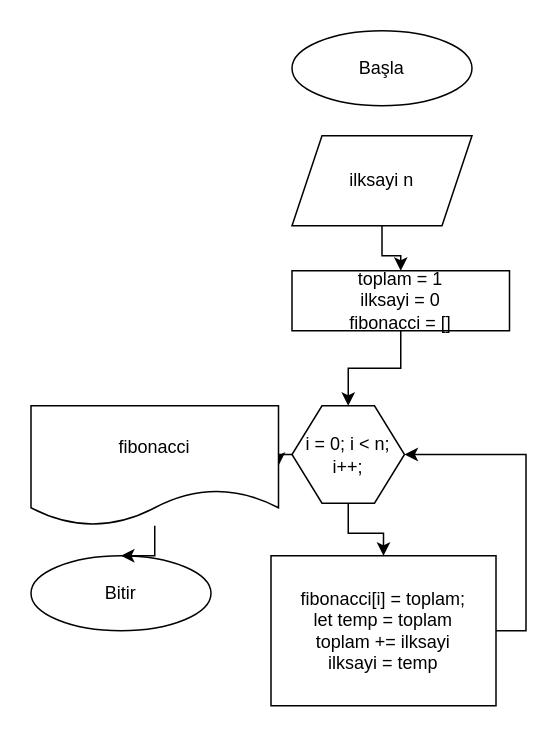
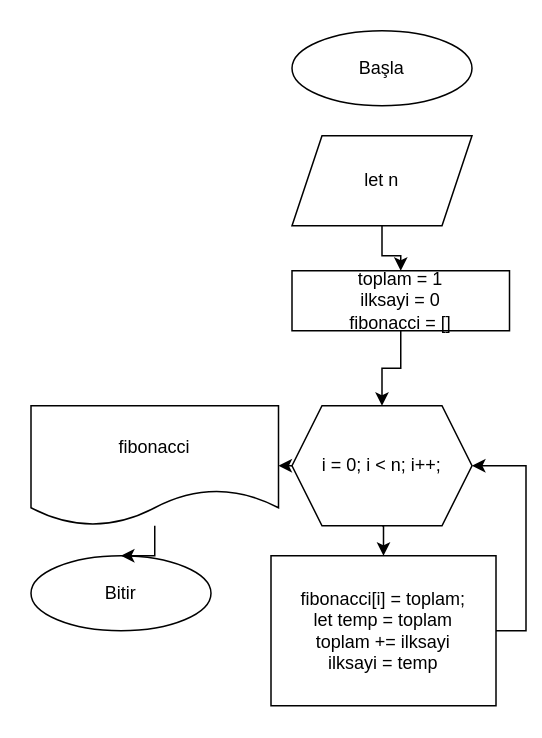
(382, 181) -> (382, 181)
(348, 455) -> (382, 466)
